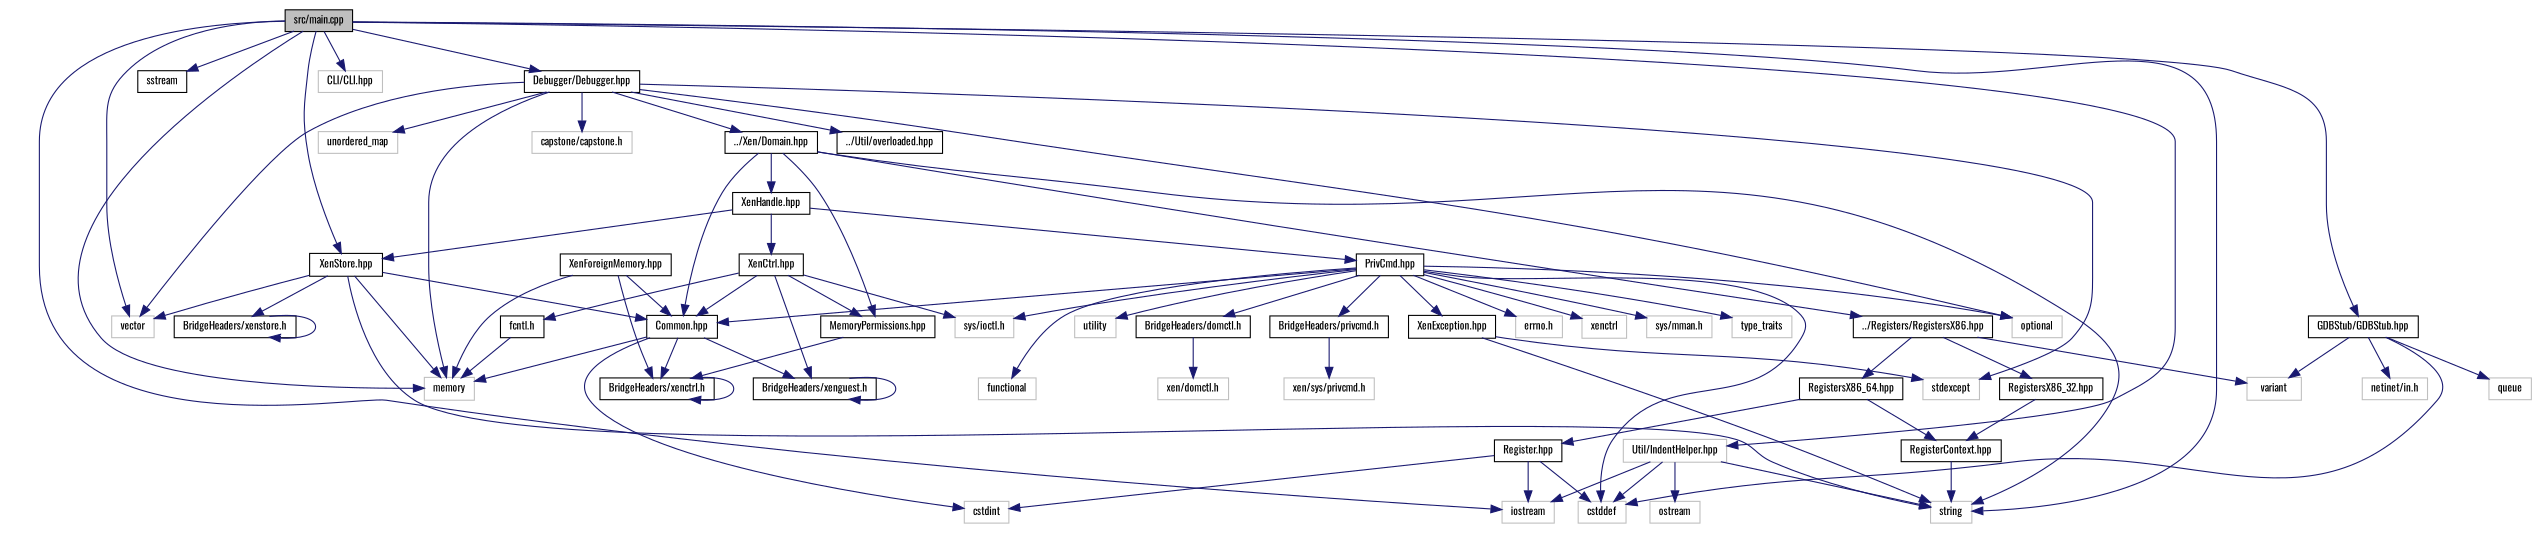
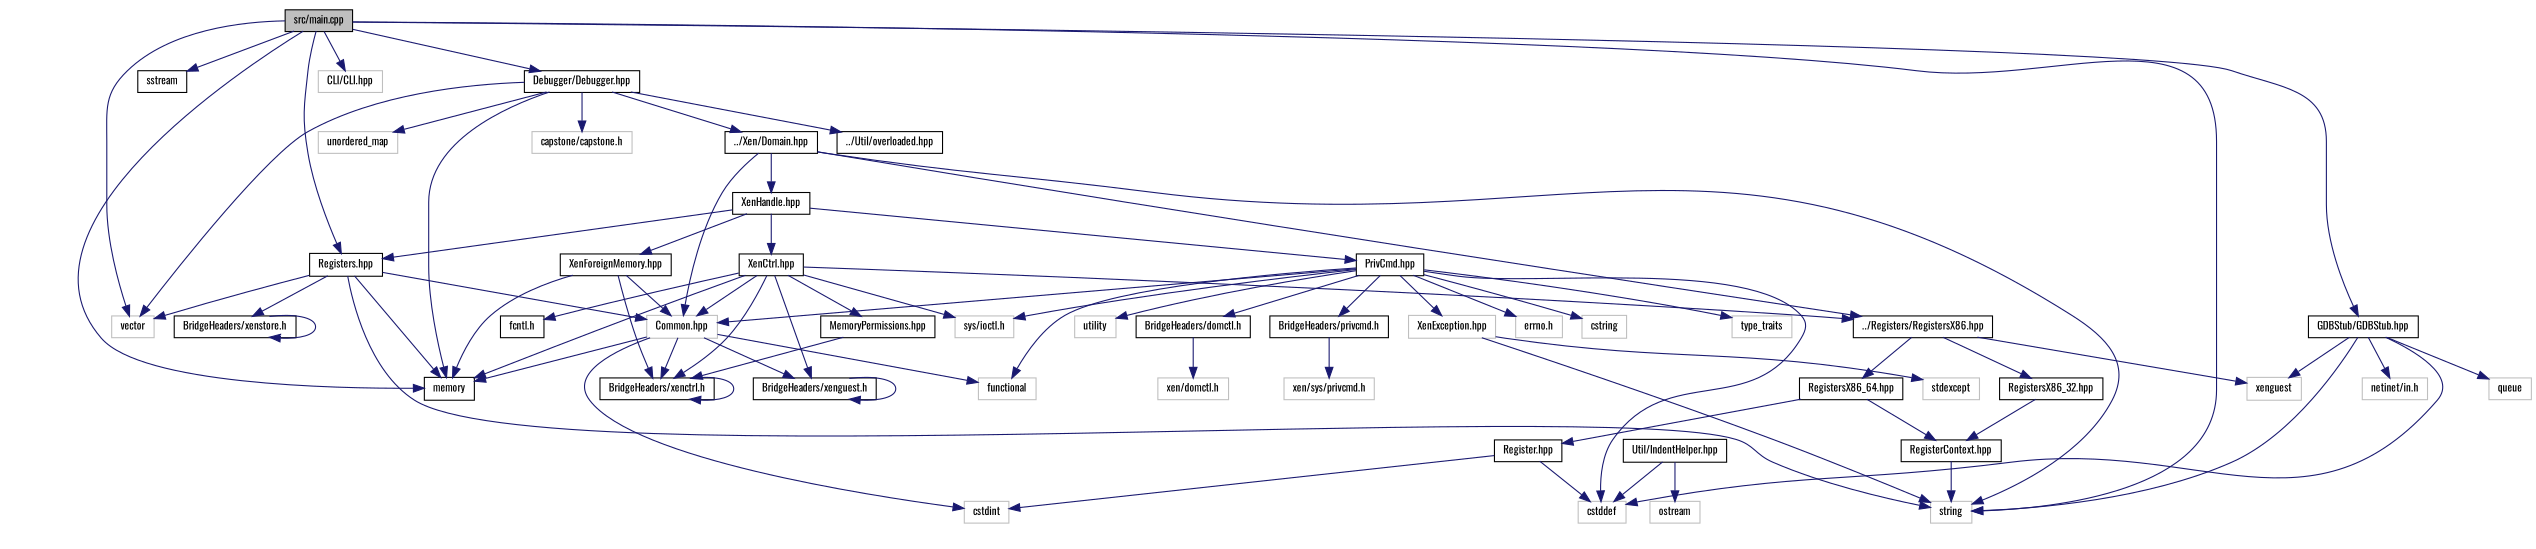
(1602, 59) -> none
(1487, 119) -> none
(837, 223) -> none
none -> (696, 233)
(346, 265) -> (346, 265)
none -> (1349, 290)
(682, 327) -> (682, 327)
(1452, 327) -> (1452, 327)
(1604, 327) -> (1604, 327)
(1679, 327) -> none
(2037, 327) -> none
none -> (735, 328)
(490, 354) -> (615, 324)
none -> (842, 357)
(449, 389) -> (449, 389)
(2274, 389) -> (2274, 389)
(1675, 451) -> (1675, 451)
(1780, 475) -> (2186, 479)
(1528, 512) -> none
